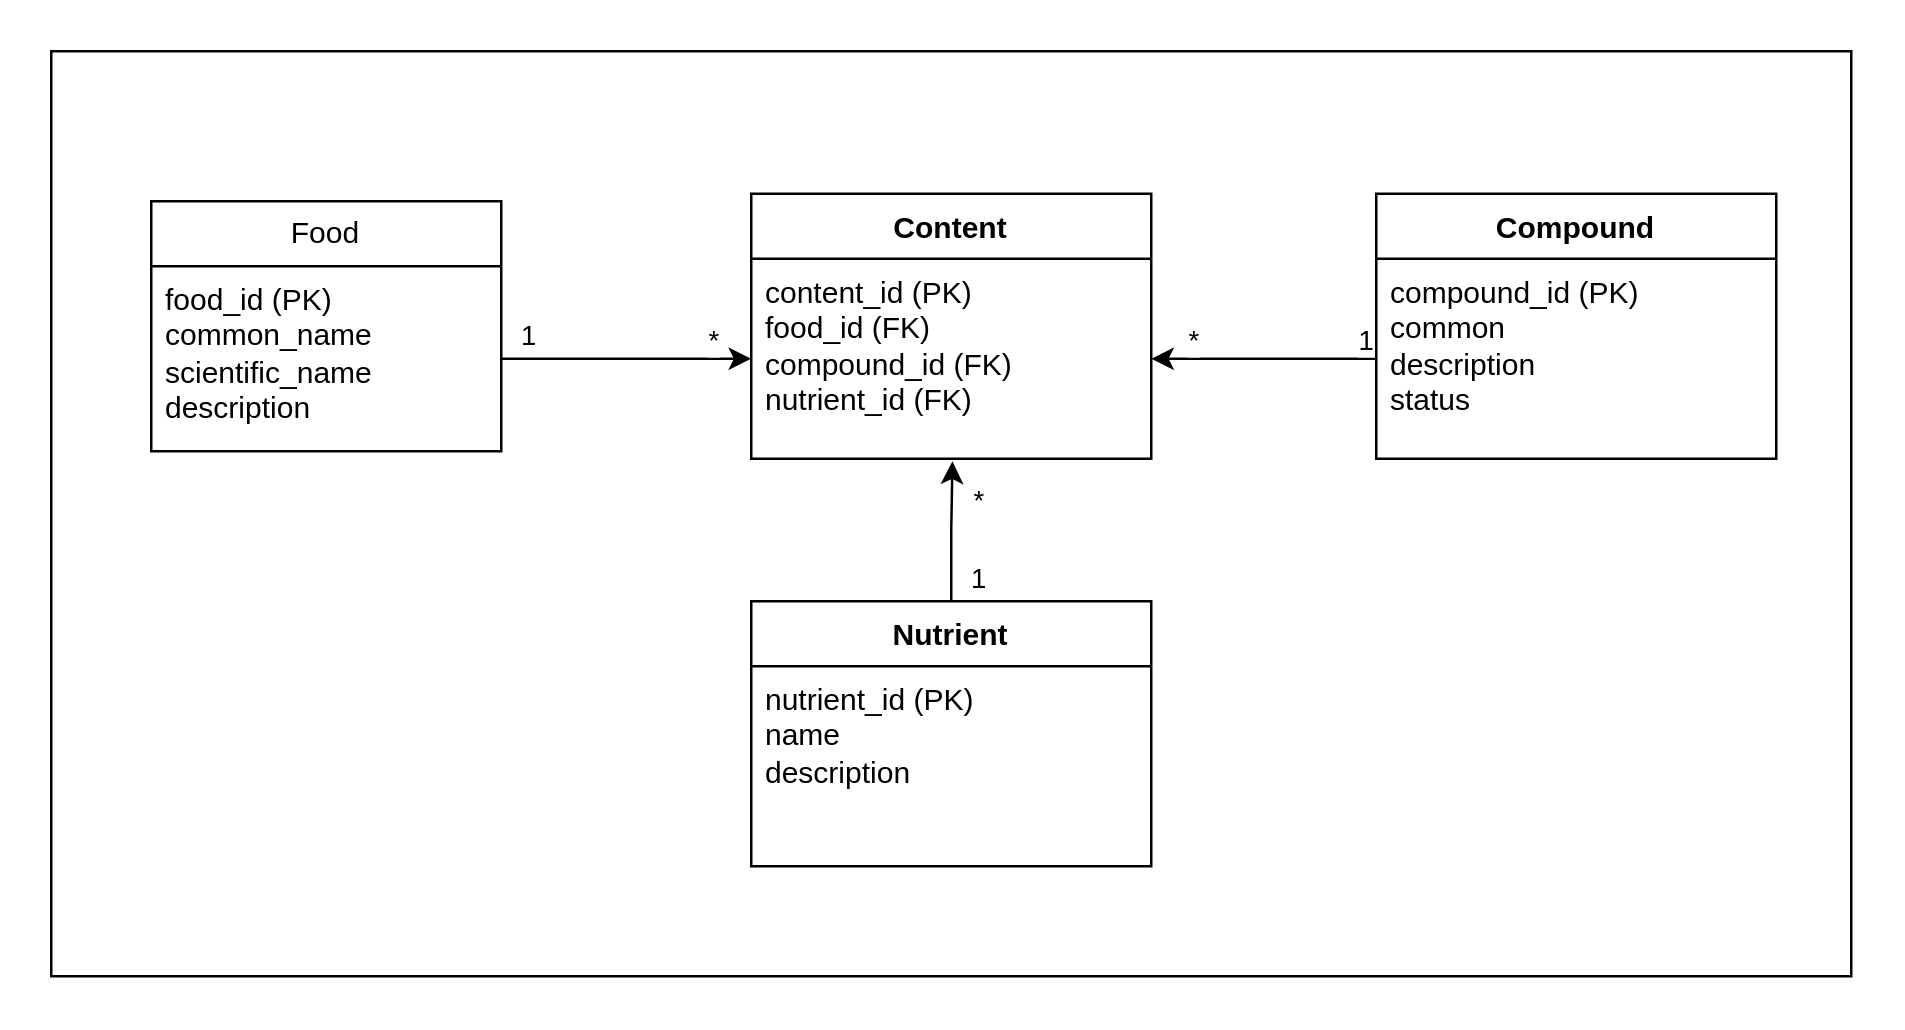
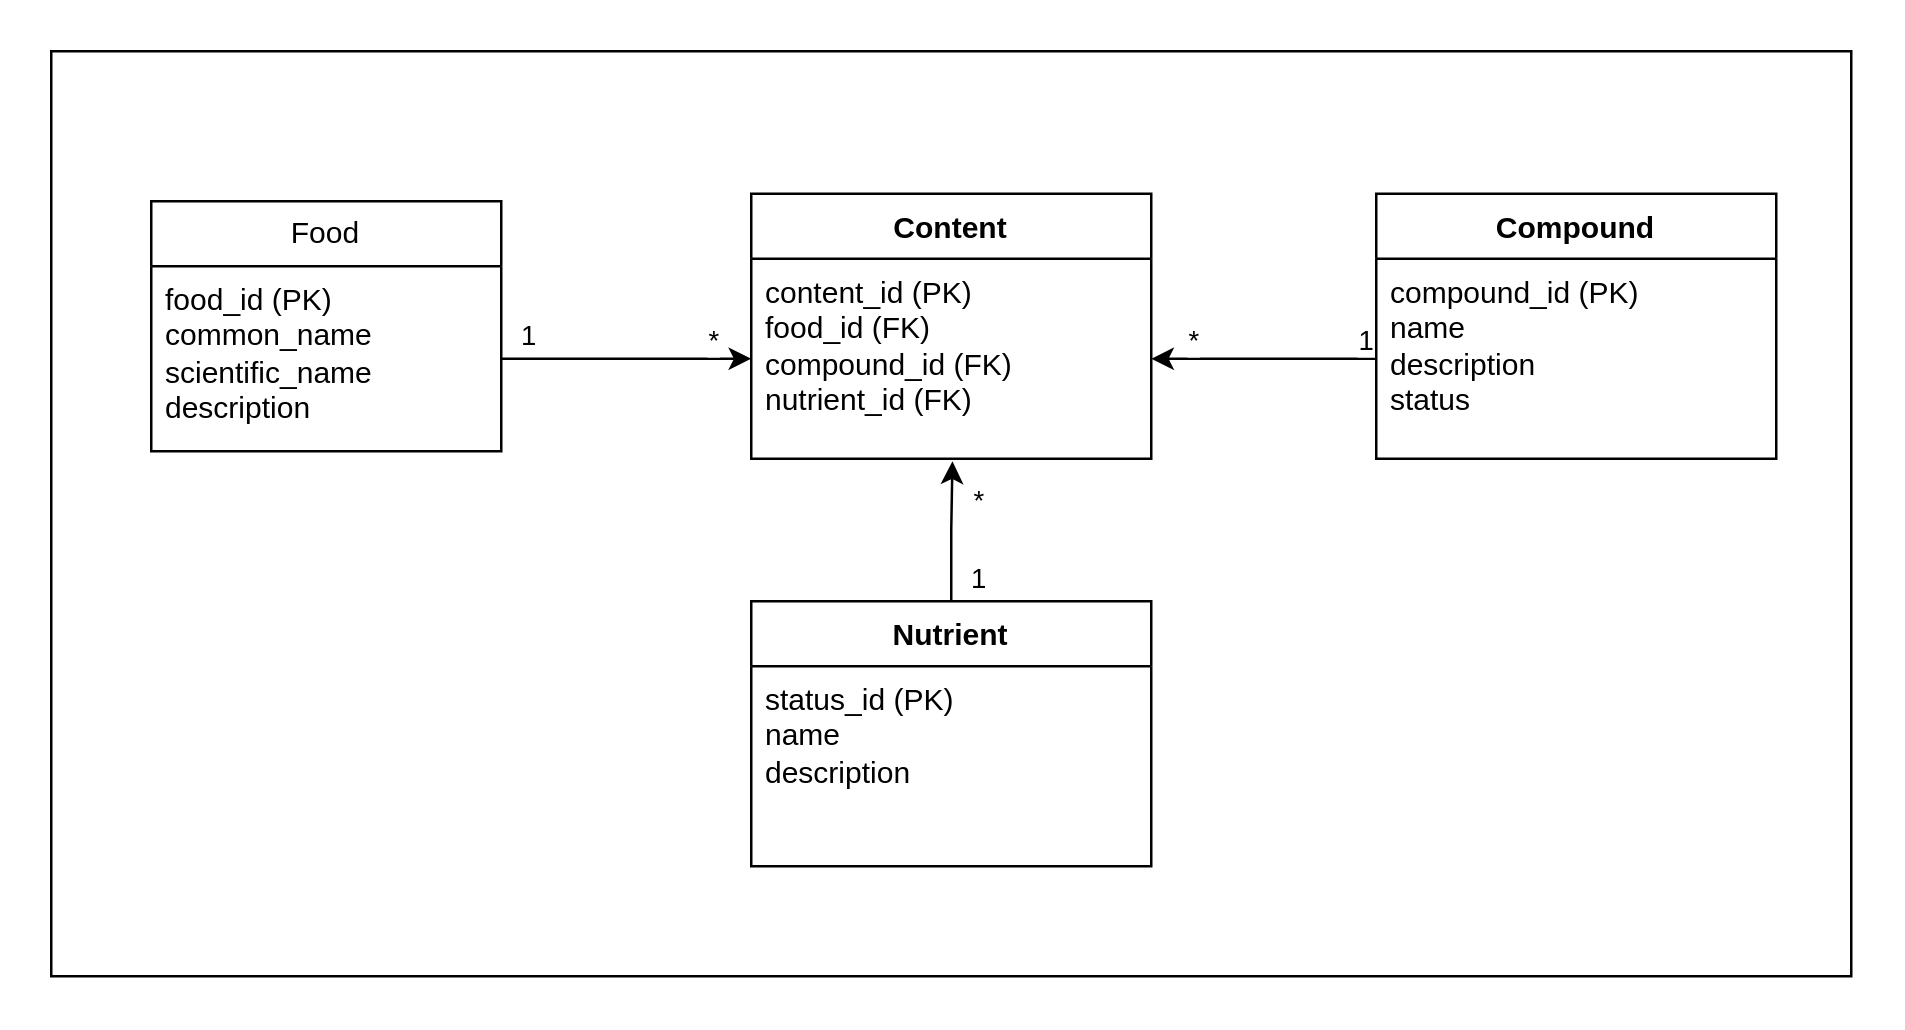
(1518, 348) -> (1518, 348)
(889, 738) -> (876, 738)
